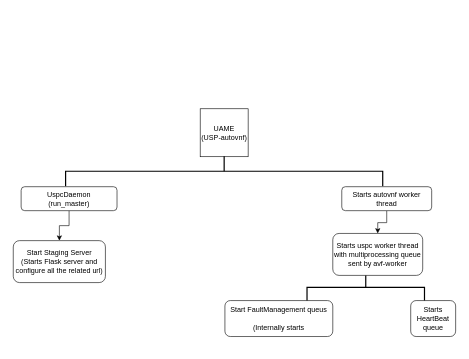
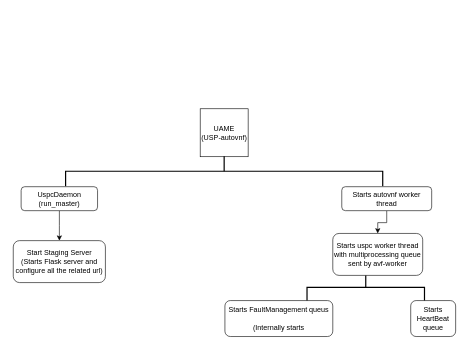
(69, 199) -> (59, 199)
(279, 319) -> (279, 319)
